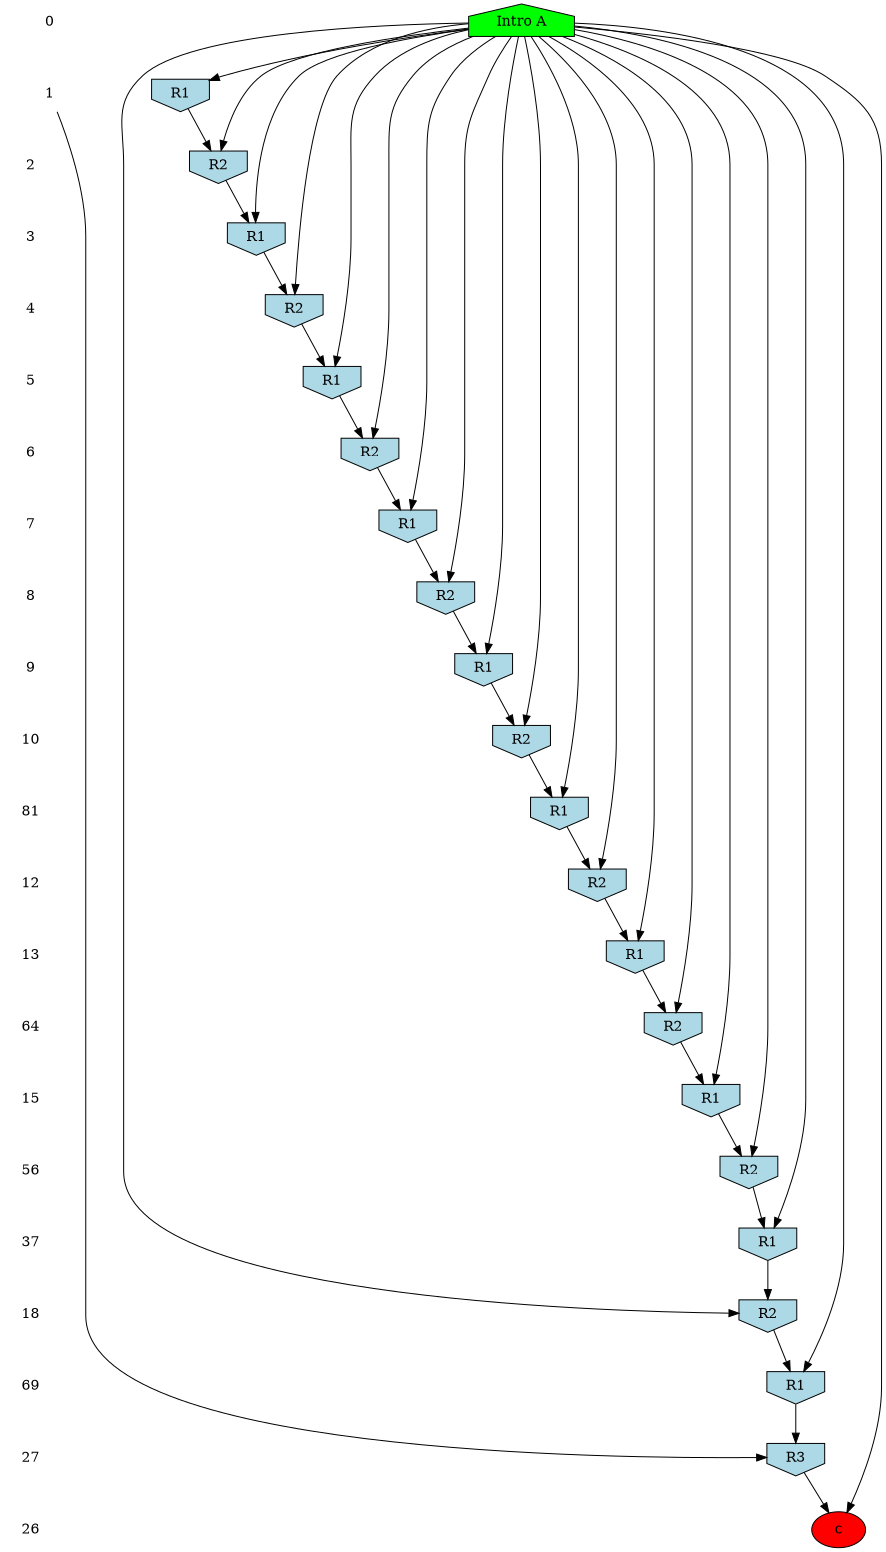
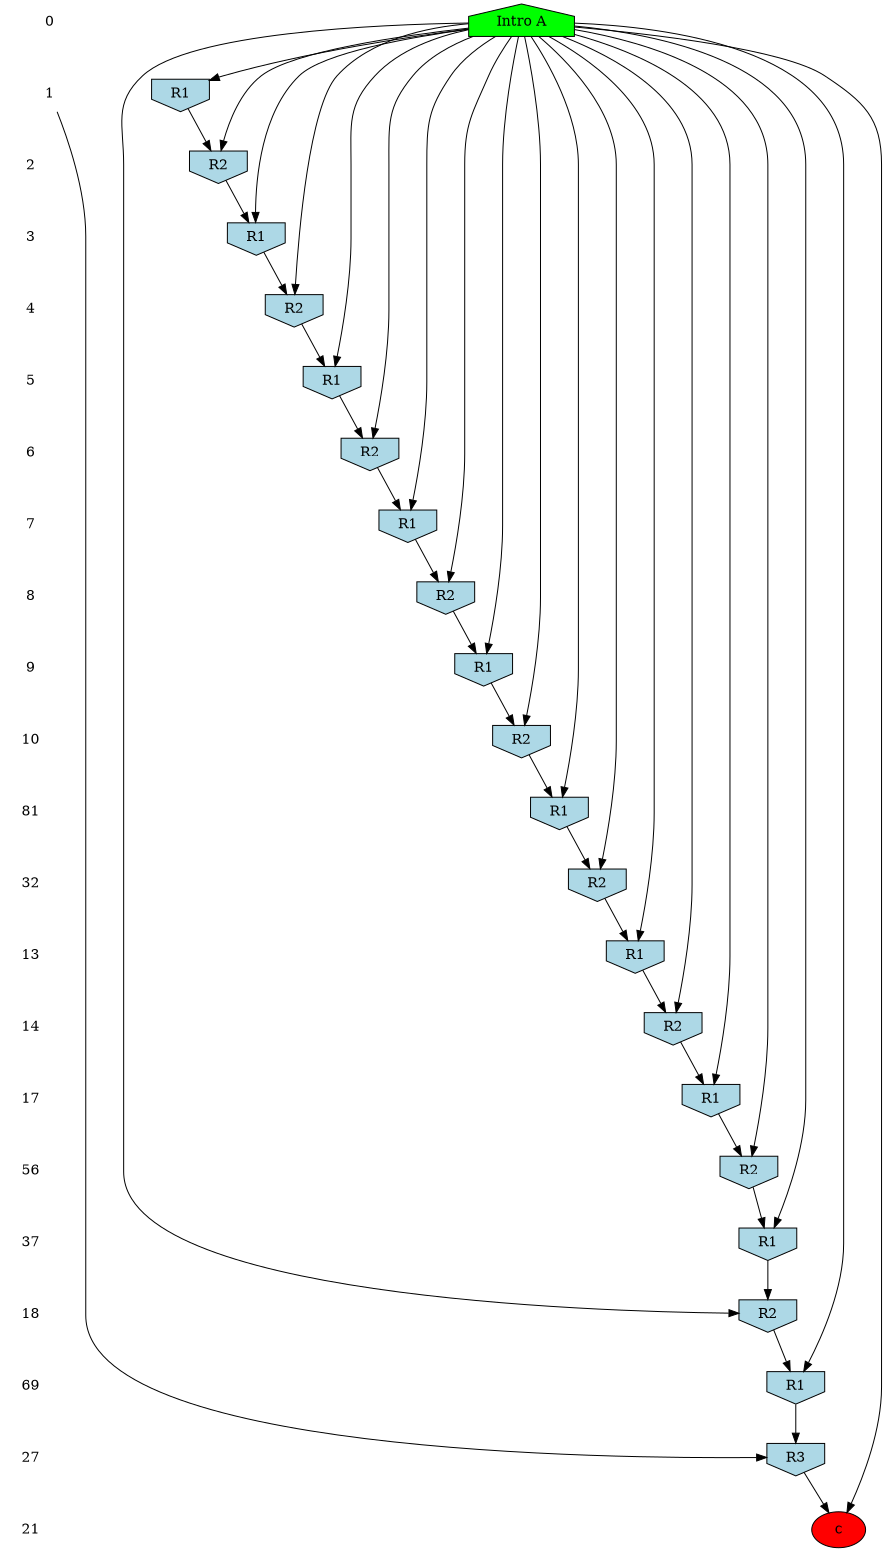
(31, 884) -> (31, 884)
(31, 1027) -> (31, 1027)
(31, 1099) -> (31, 1099)
(31, 1530) -> (31, 1530)
